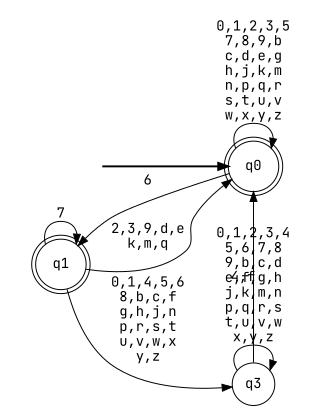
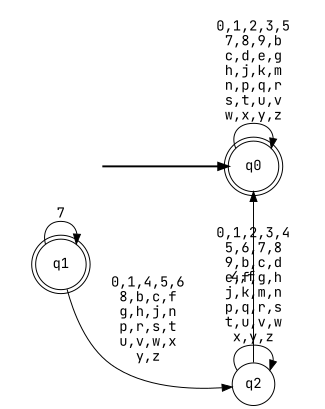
(172, 192) -> none
(176, 258) -> none
(254, 384) -> (254, 384)
